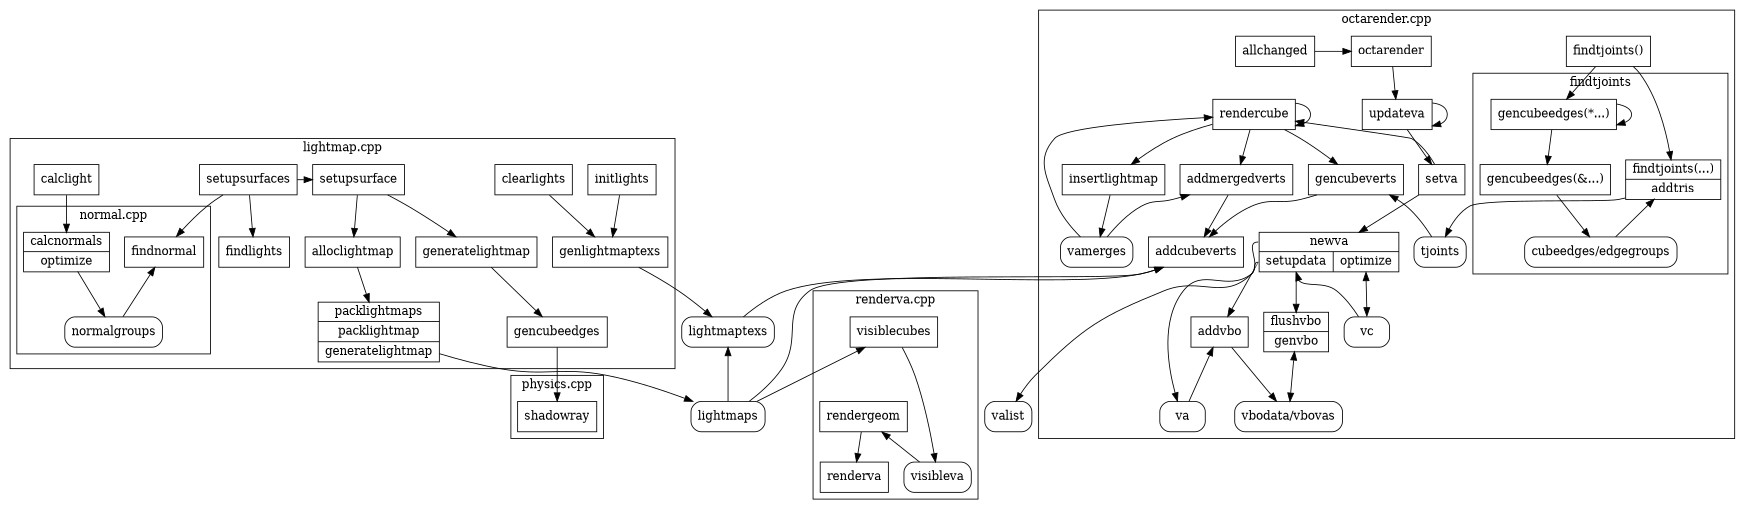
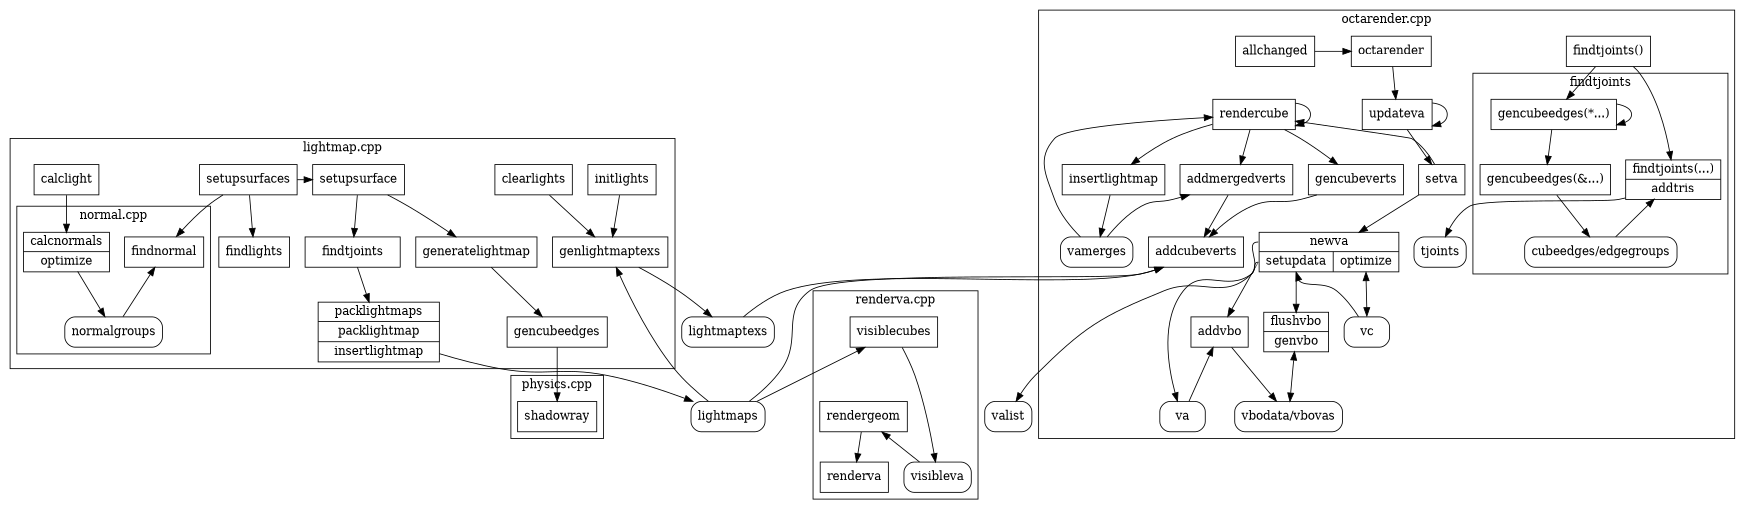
(1416, 216) -> none
(353, 252) -> (353, 252)
(379, 351) -> (379, 351)
(728, 379) -> (656, 344)
